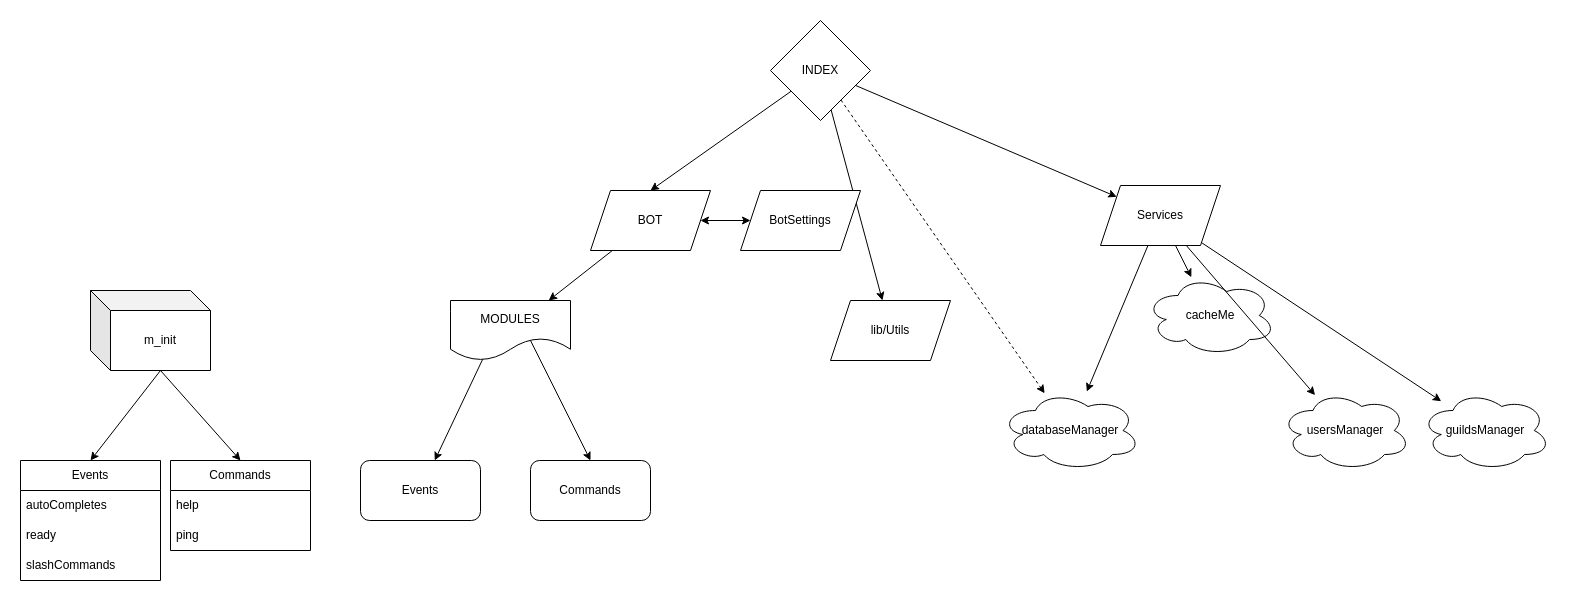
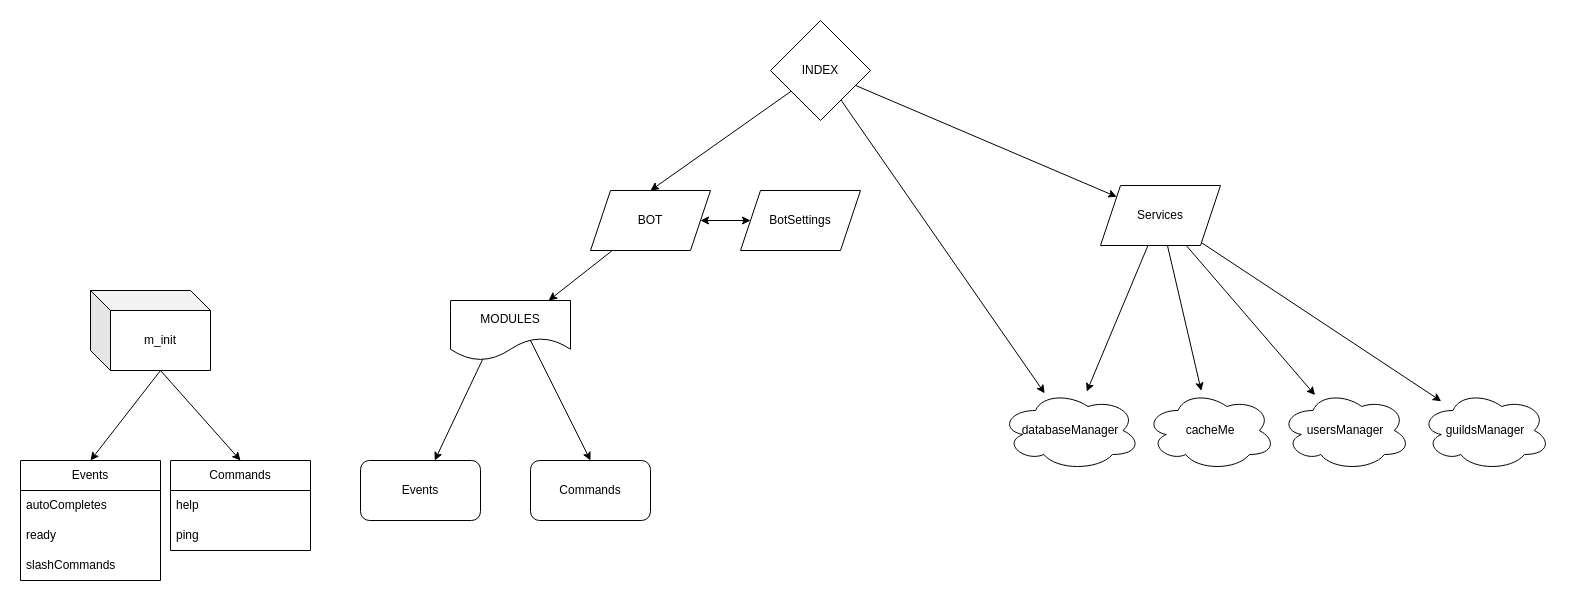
(941, 244) -> (941, 244)
(868, 248) -> none
(1211, 316) -> (1211, 431)
(891, 331) -> none
